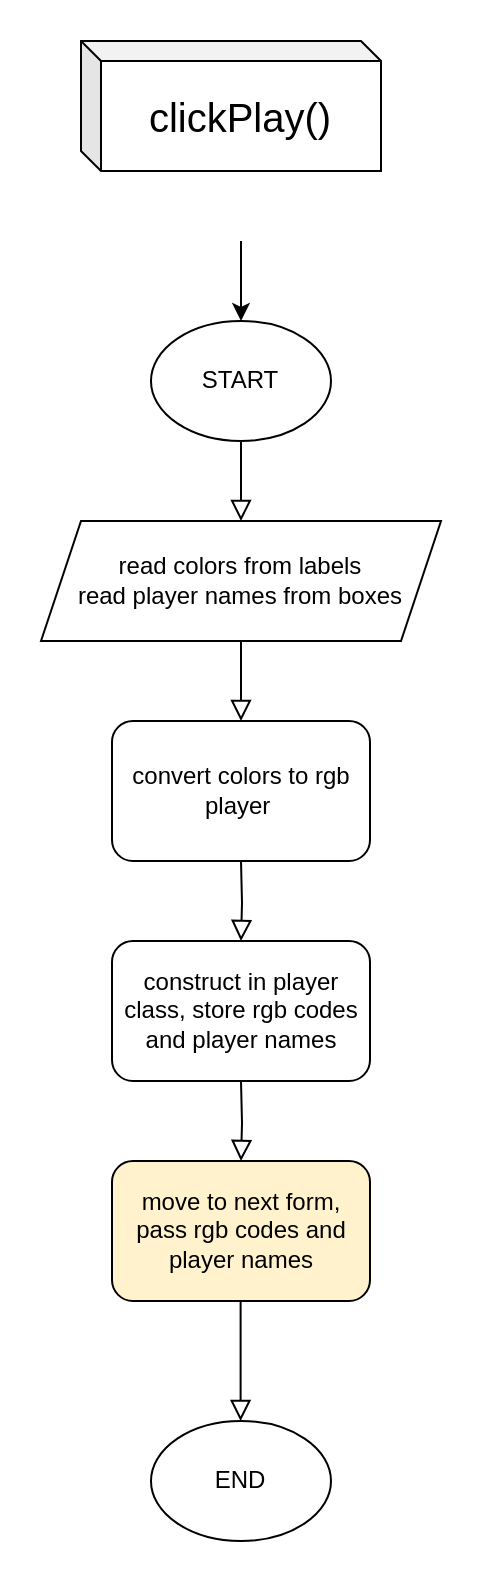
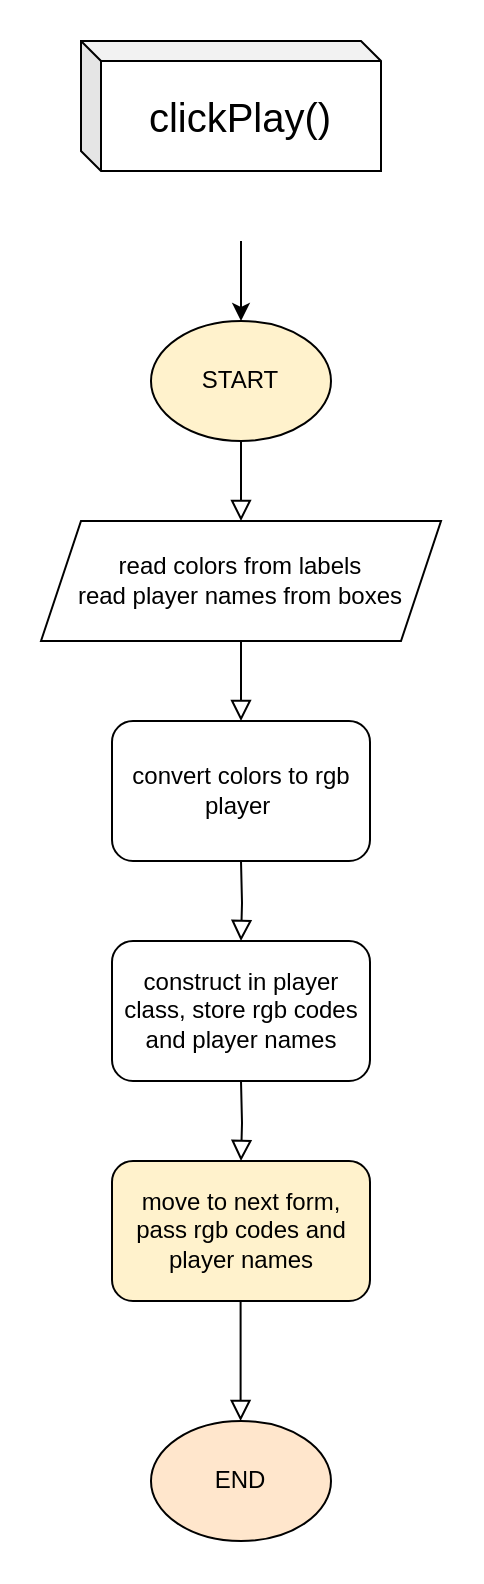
(241, 381) -> (241, 381)
(241, 1481) -> (241, 1481)
